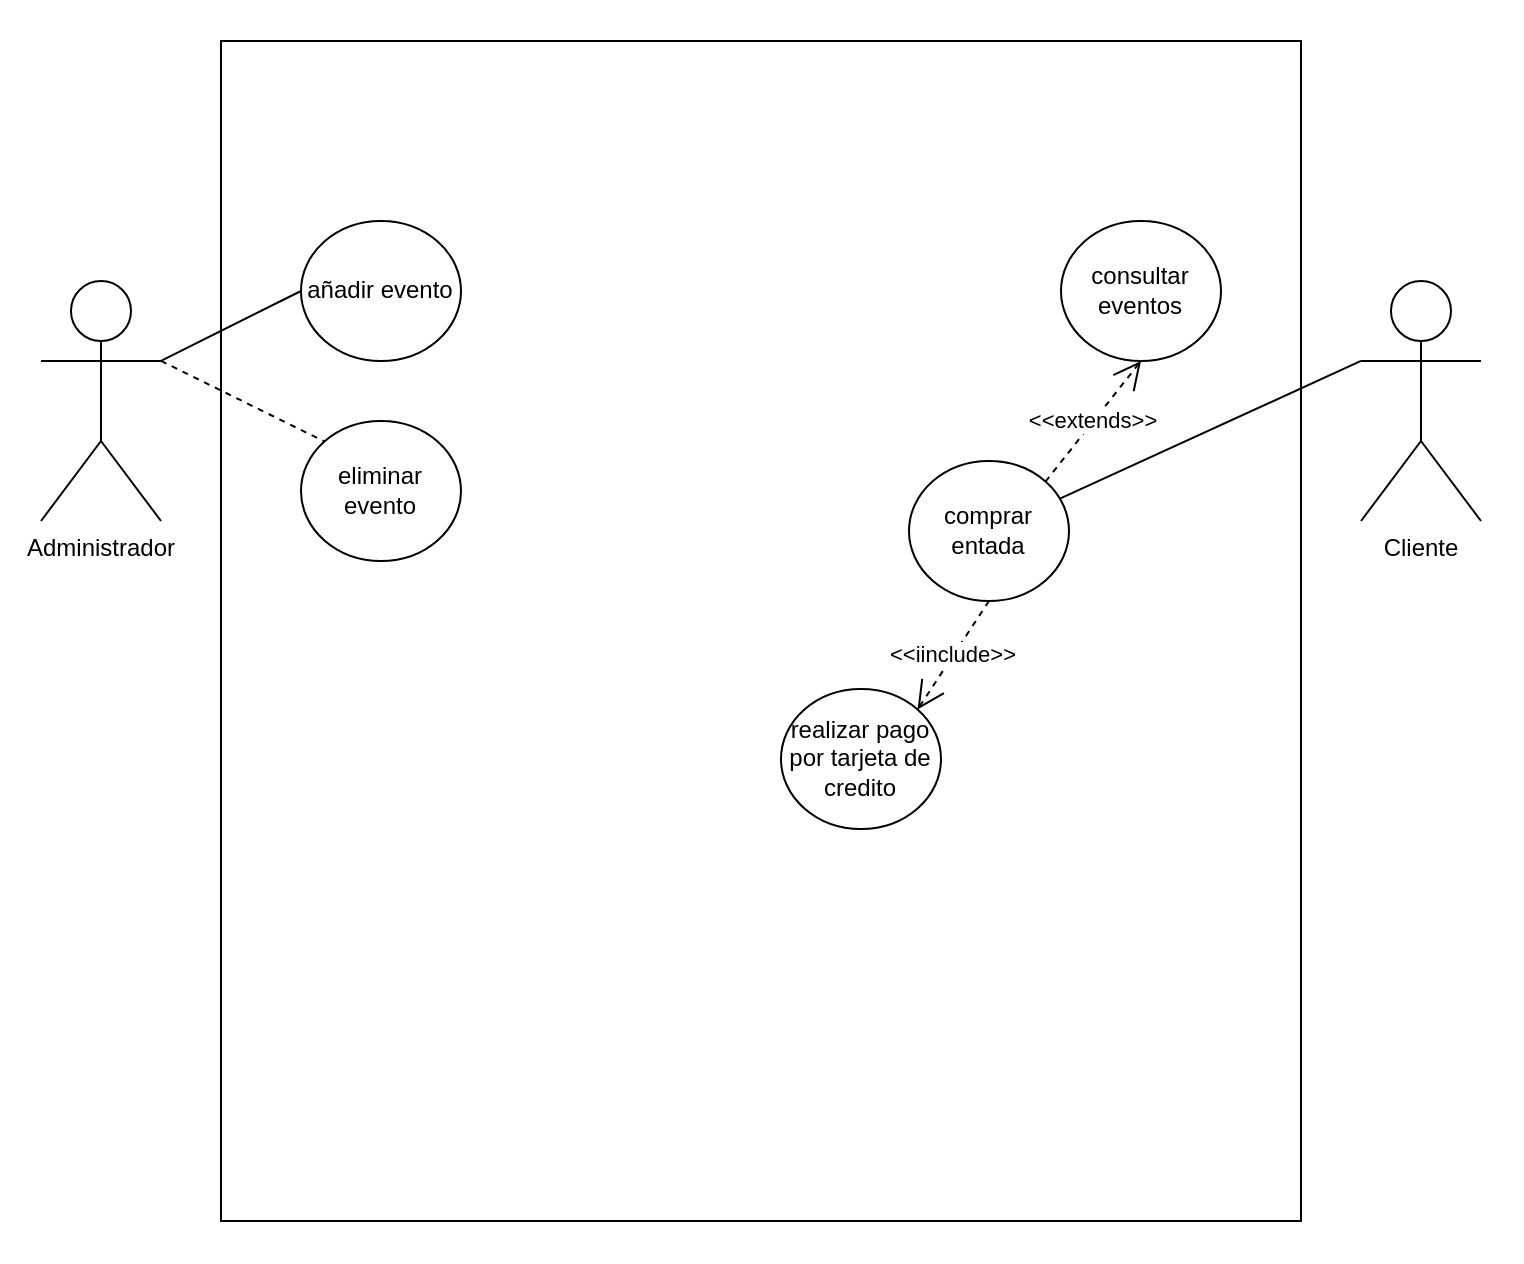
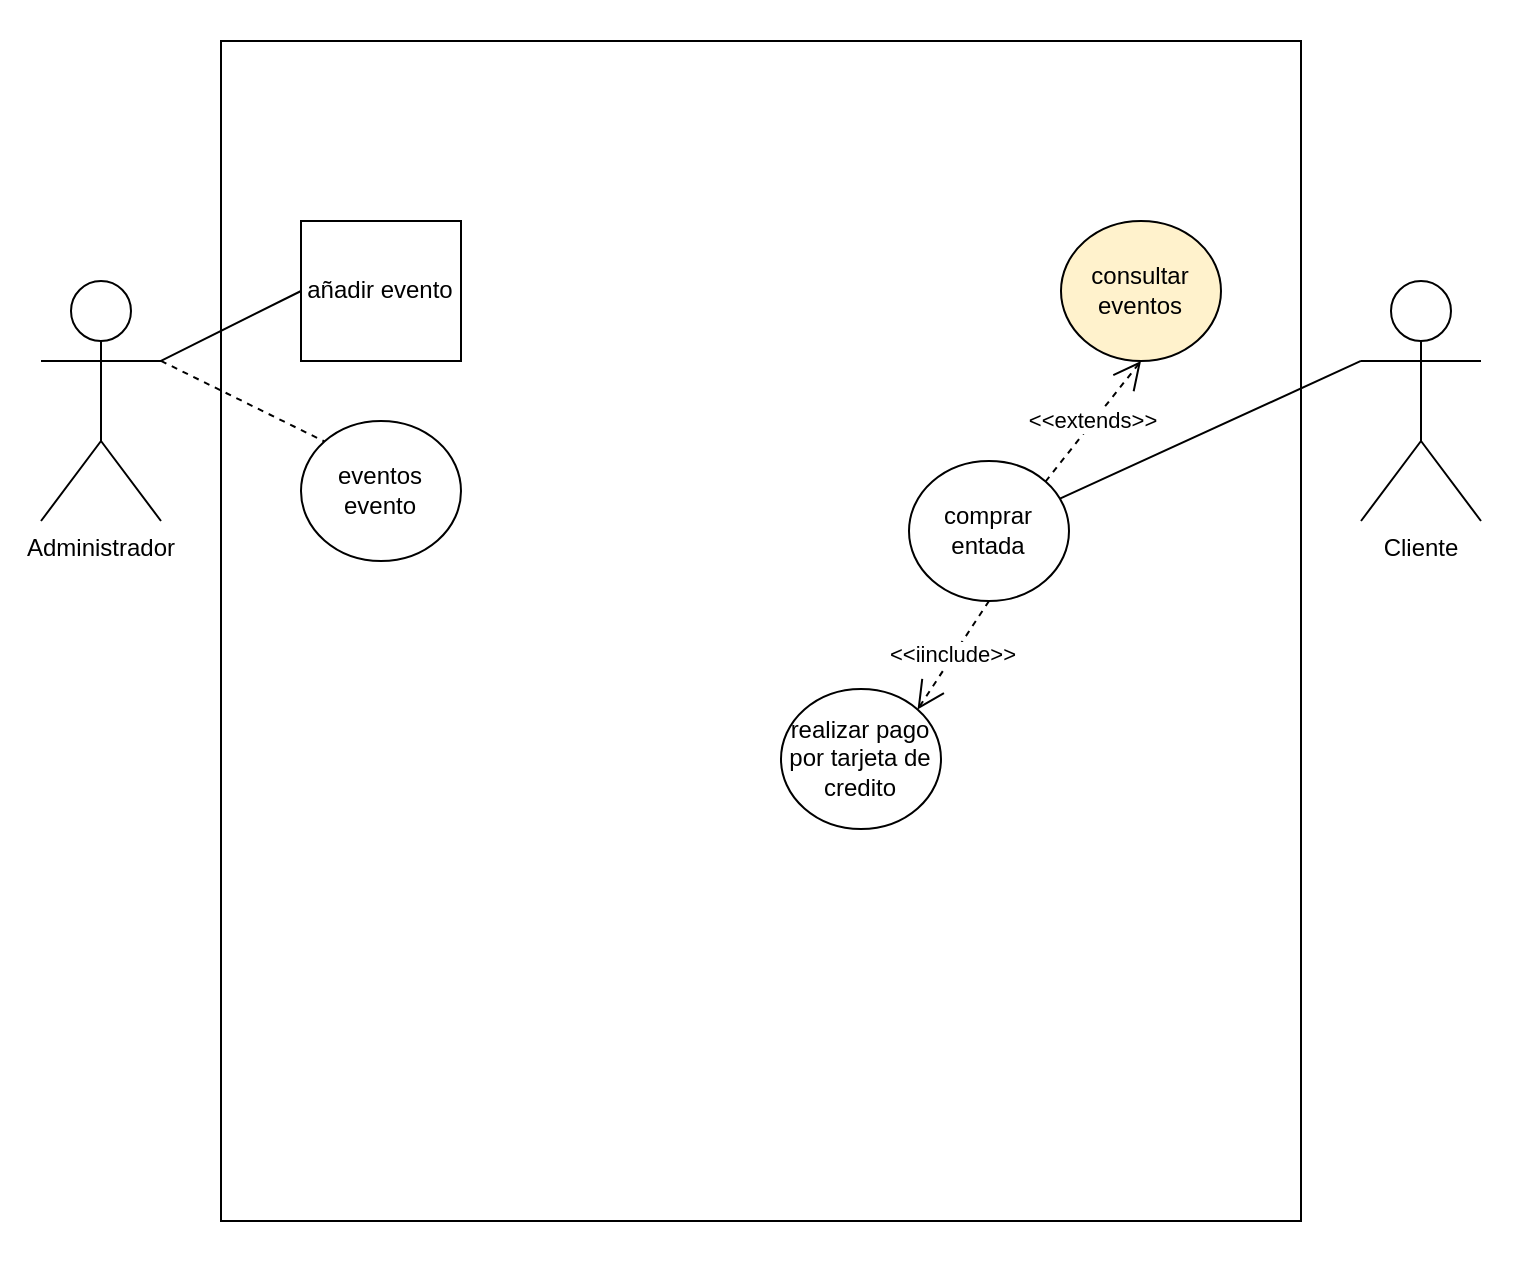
(381, 291) -> (381, 291)
(1141, 291) -> (1141, 291)
(381, 491) -> (381, 491)
